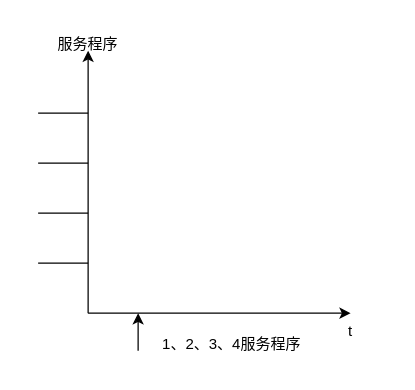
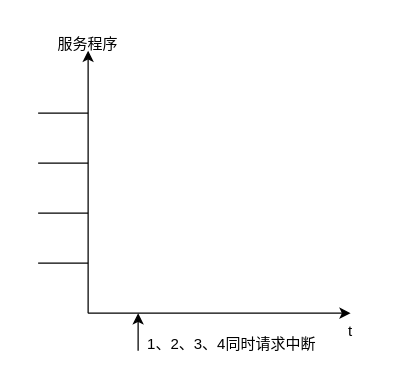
(232, 344) -> (232, 344)
